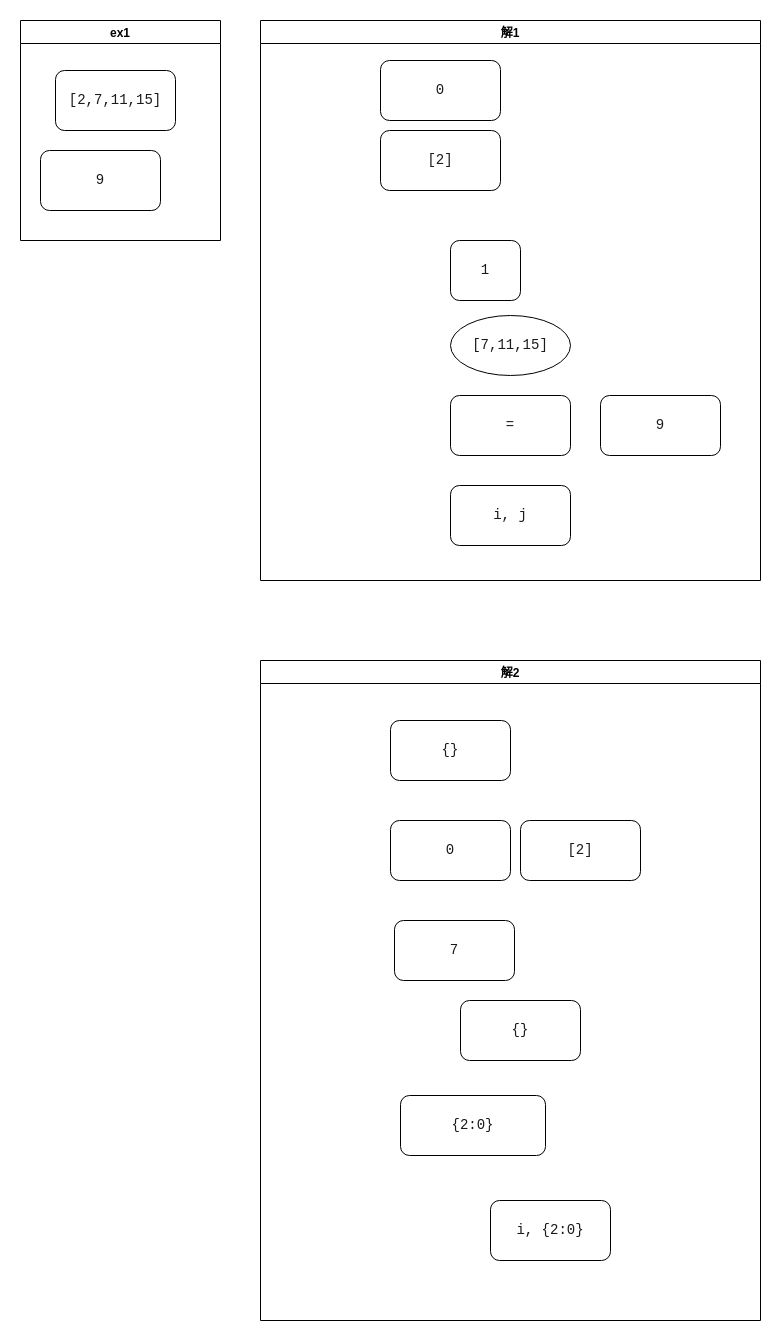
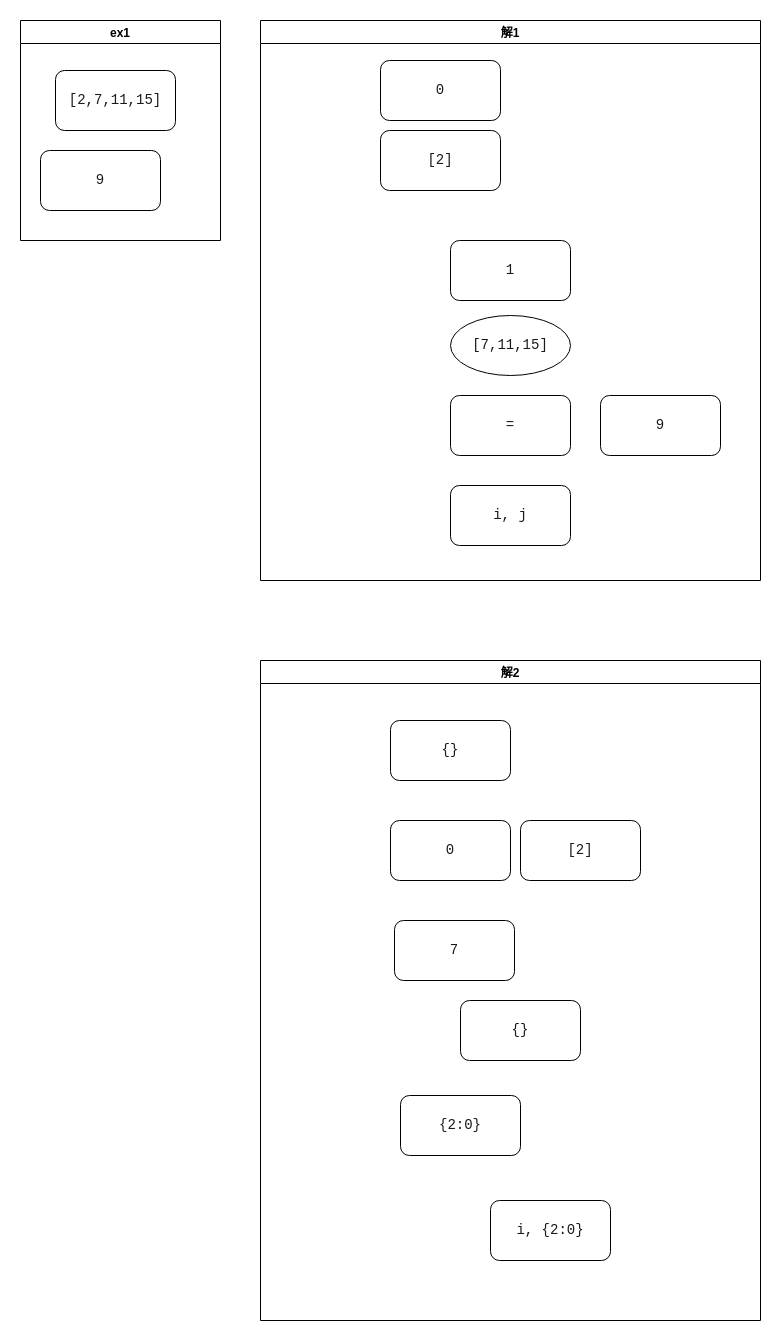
(486, 271) -> (511, 271)
(473, 1126) -> (461, 1126)
